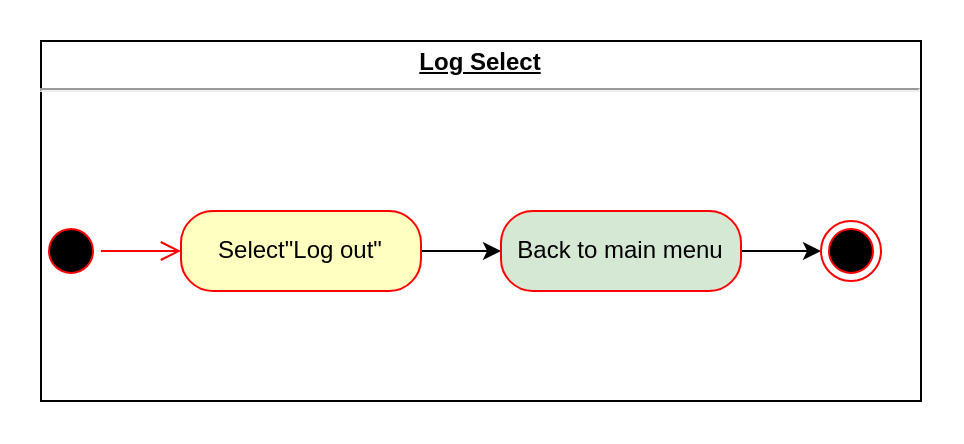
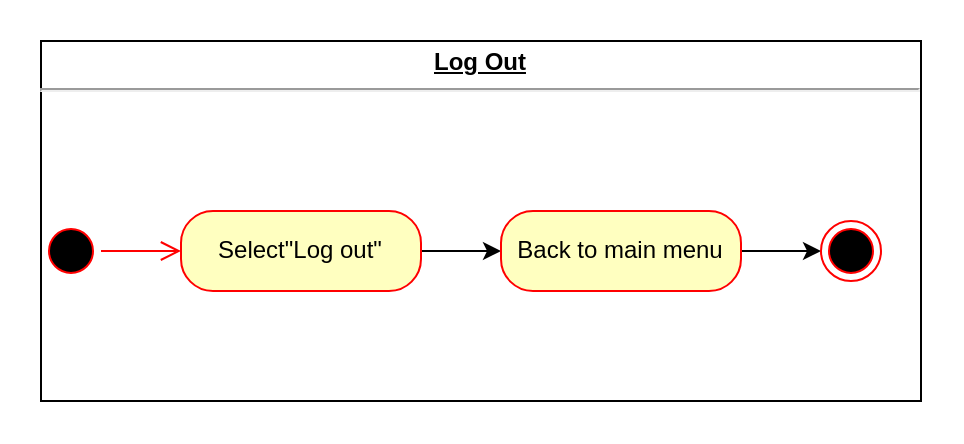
(102, 55) -> (85, 55)
(621, 251) -> (621, 251)
